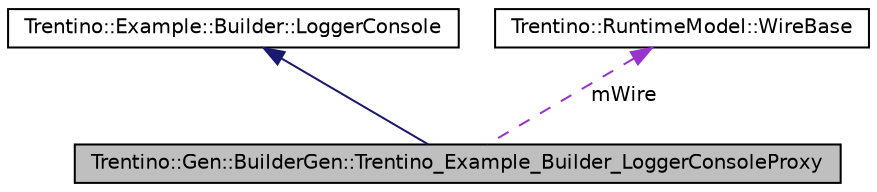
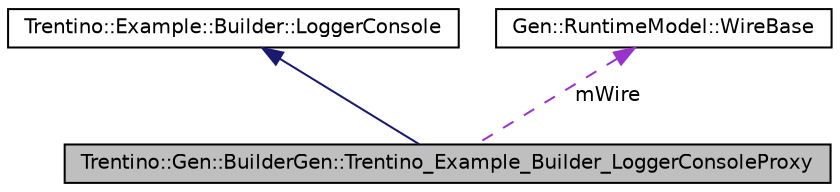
(682, 28) -> (664, 28)
